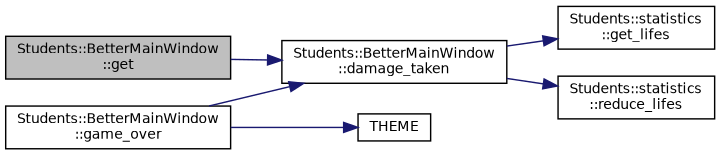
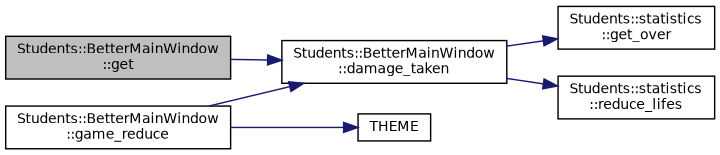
(636, 28) -> (636, 28)
(118, 127) -> (118, 127)
